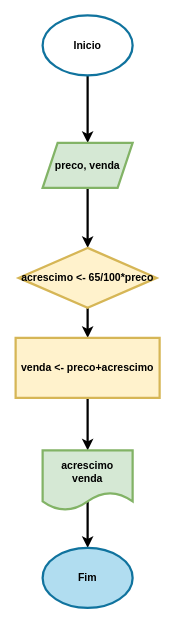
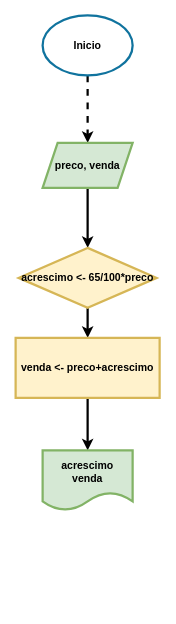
(87, 103) -> (87, 103)
(87, 520) -> none
(87, 578) -> none
